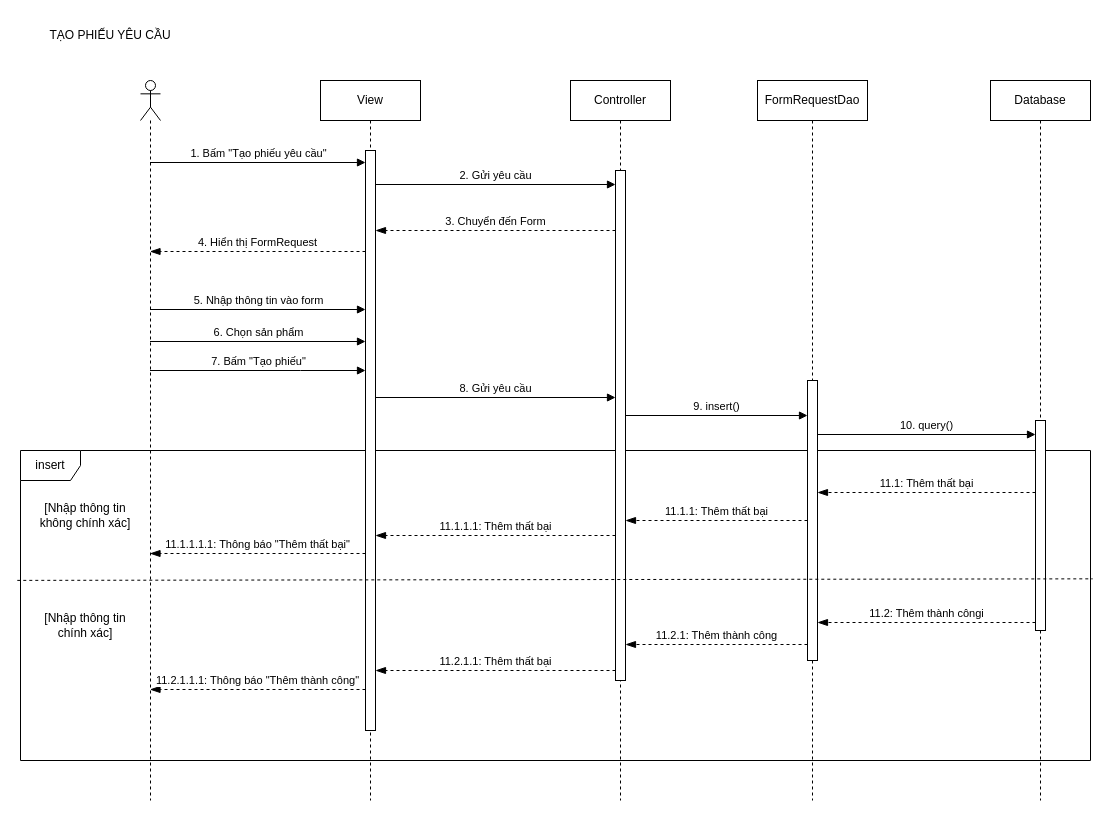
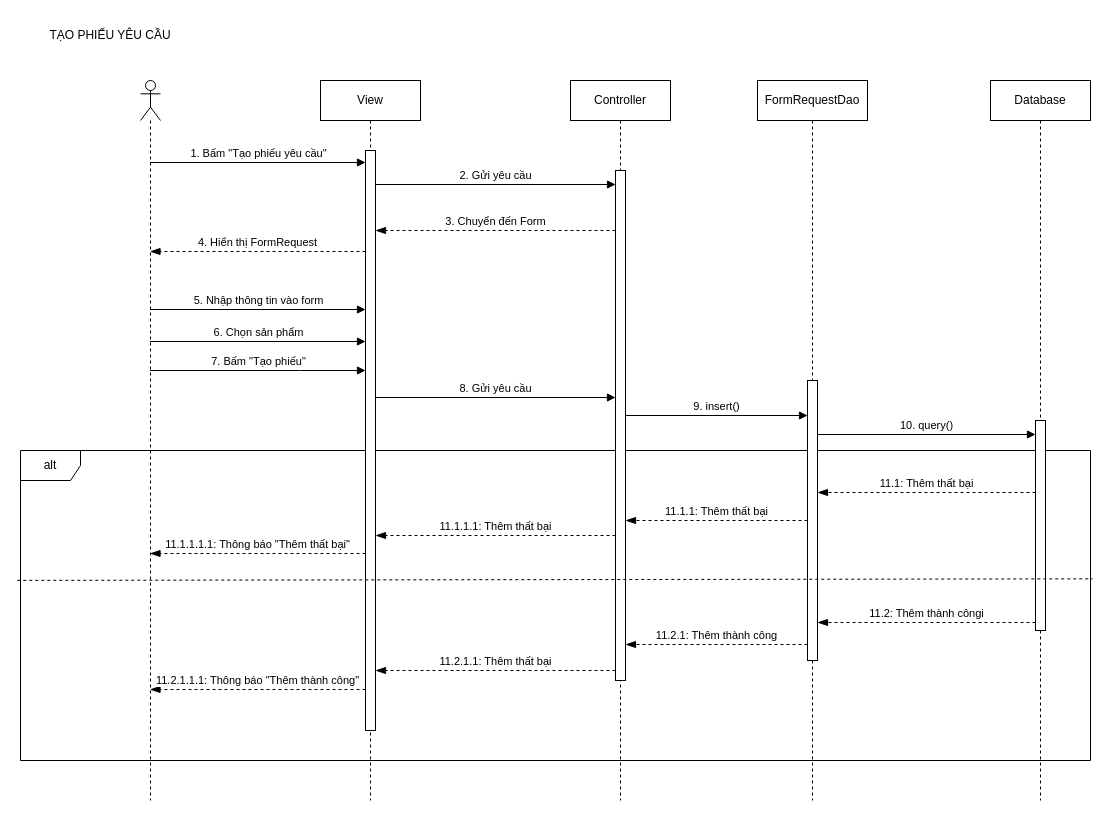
(51, 466) -> (51, 466)
(86, 516) -> none
(86, 626) -> none
